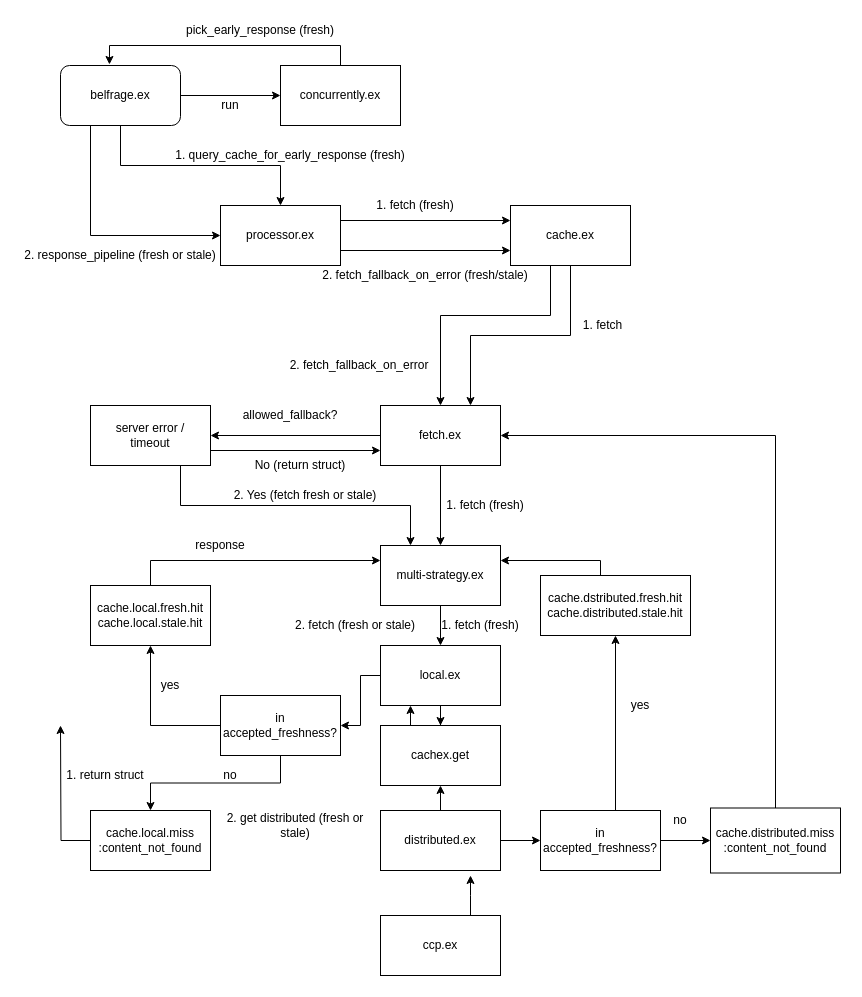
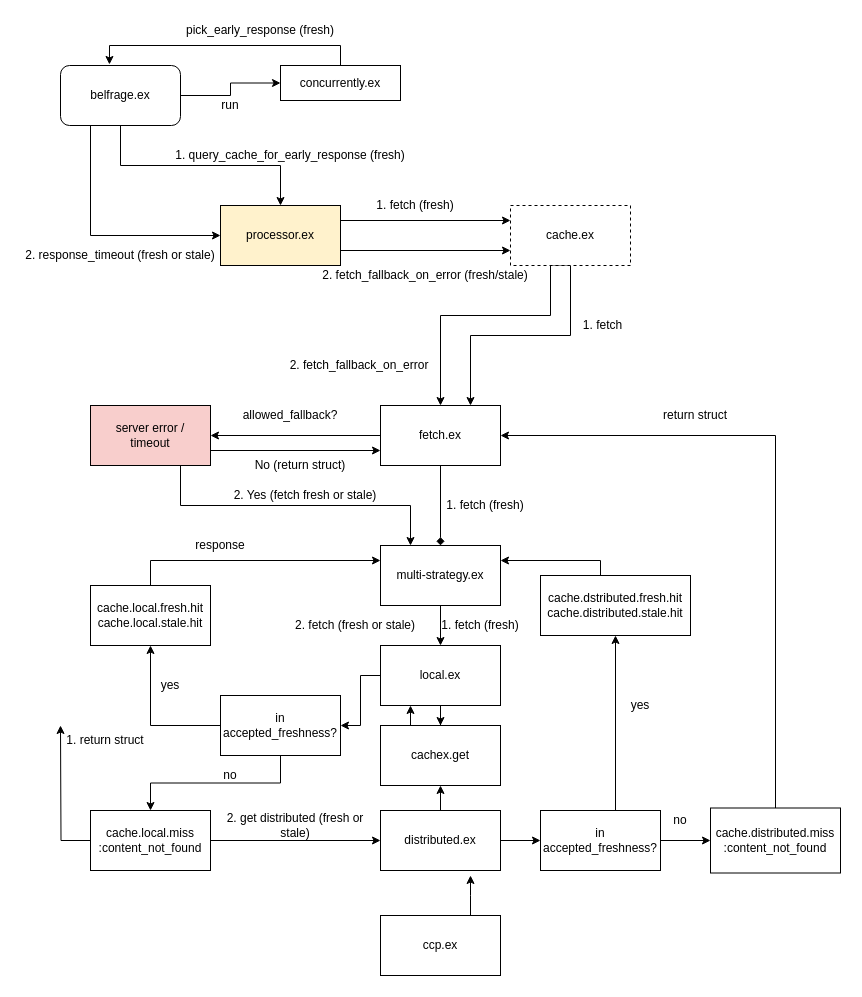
(341, 96) -> (341, 83)
(281, 236) -> (281, 236)
(571, 236) -> (571, 236)
(121, 256) -> (121, 256)
none -> (696, 416)
(151, 436) -> (151, 436)
(441, 537) -> (441, 537)
(106, 776) -> (106, 741)
none -> (292, 841)
